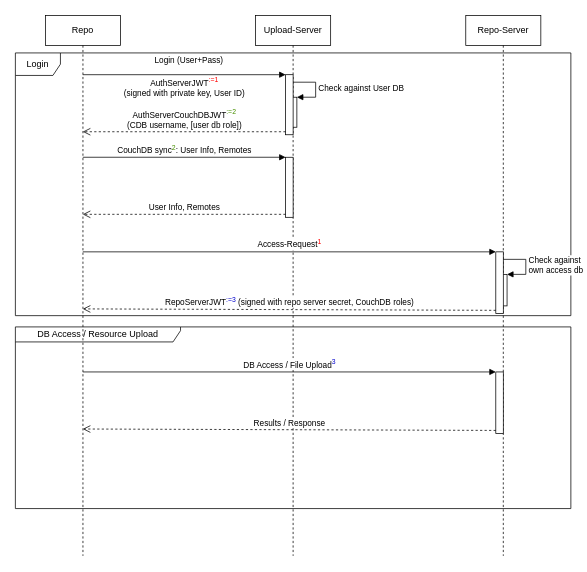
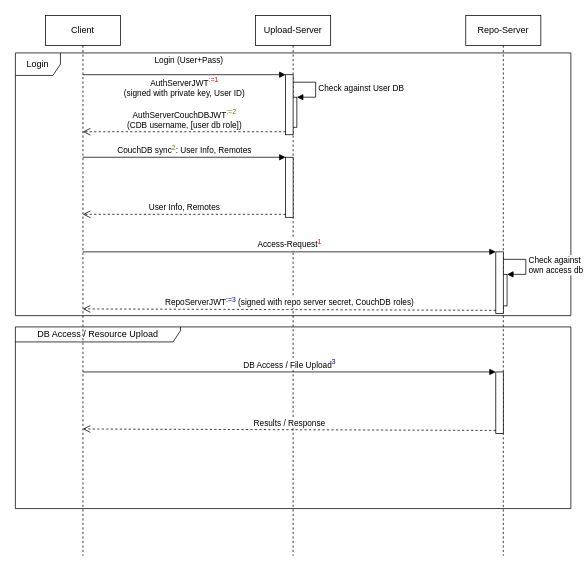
(83, 30) -> (83, 30)
